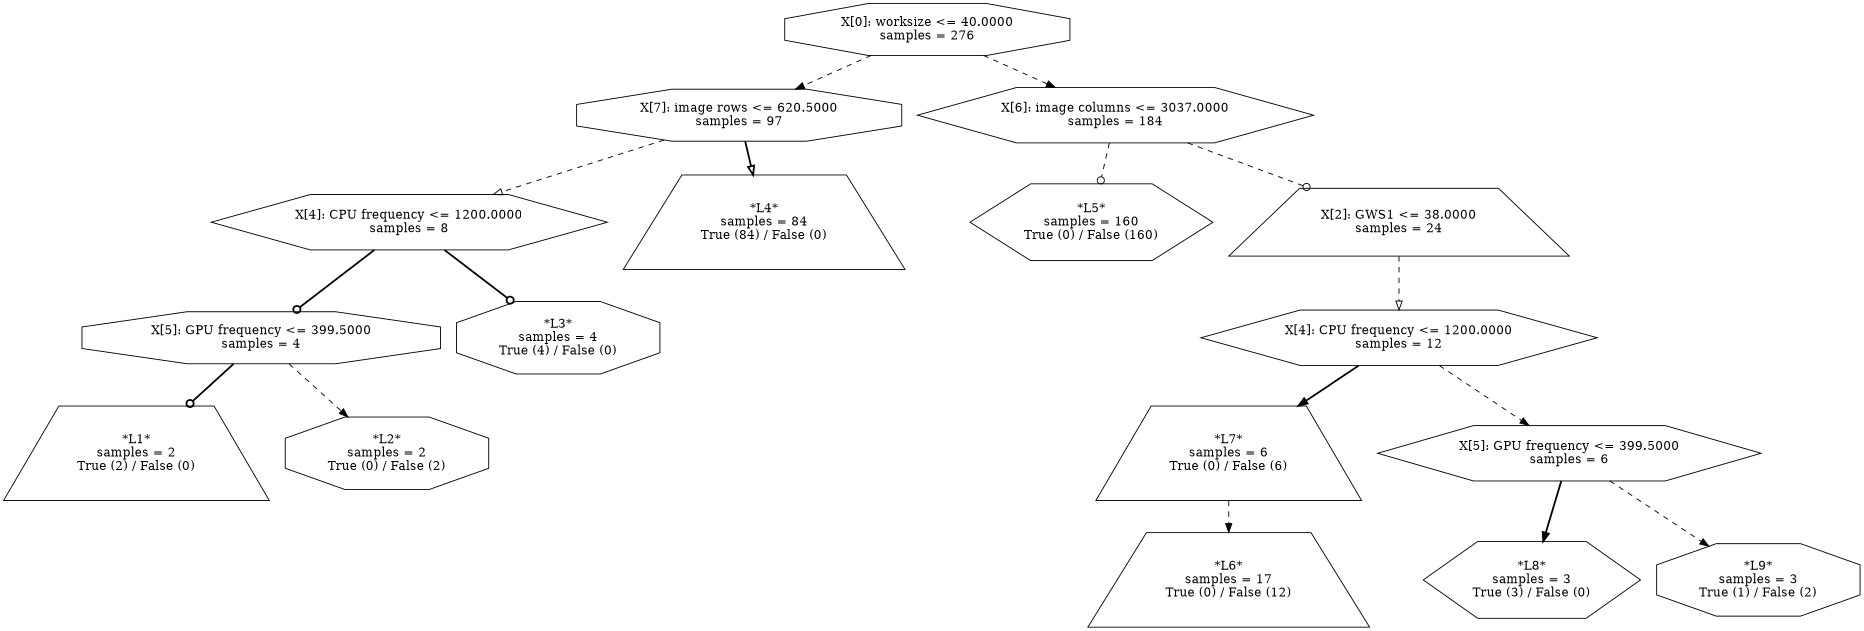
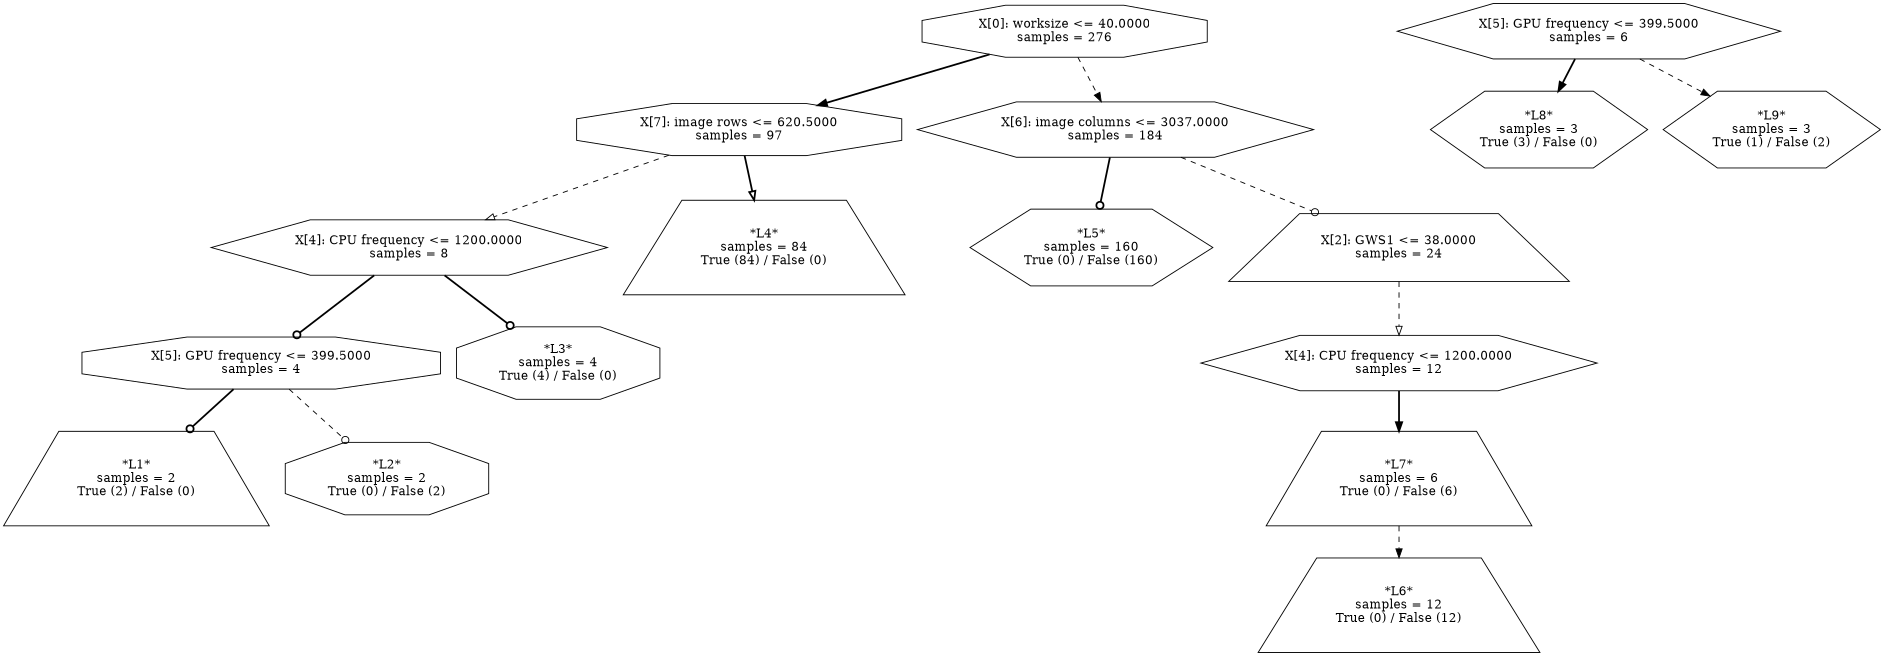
(837, 70) -> (908, 79)
(1105, 160) -> (1105, 180)
(315, 387) -> (316, 413)
(1480, 393) -> none
(1229, 580) -> (1399, 605)
(1758, 580) -> (1772, 130)
